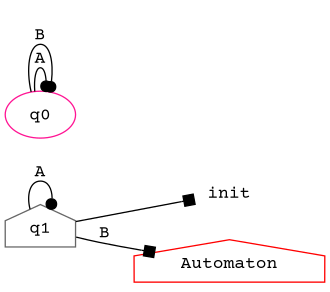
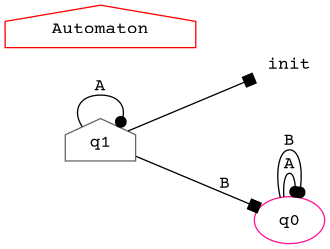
(109, 244) -> (191, 180)
